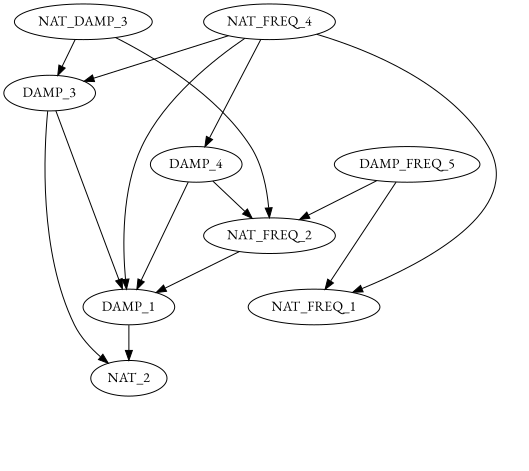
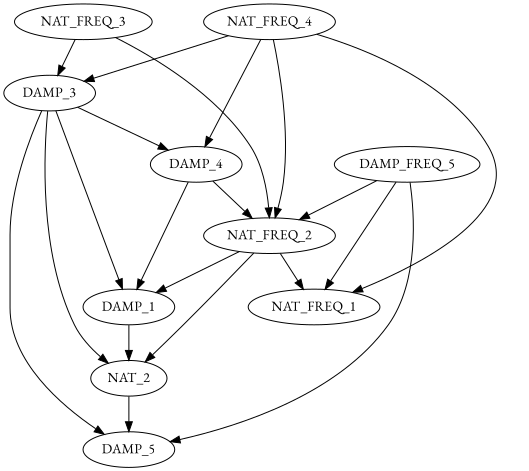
(83, 22) -> (83, 22)
none -> (118, 127)
(146, 139) -> (285, 124)
none -> (289, 267)
none -> (204, 304)
none -> (129, 450)
